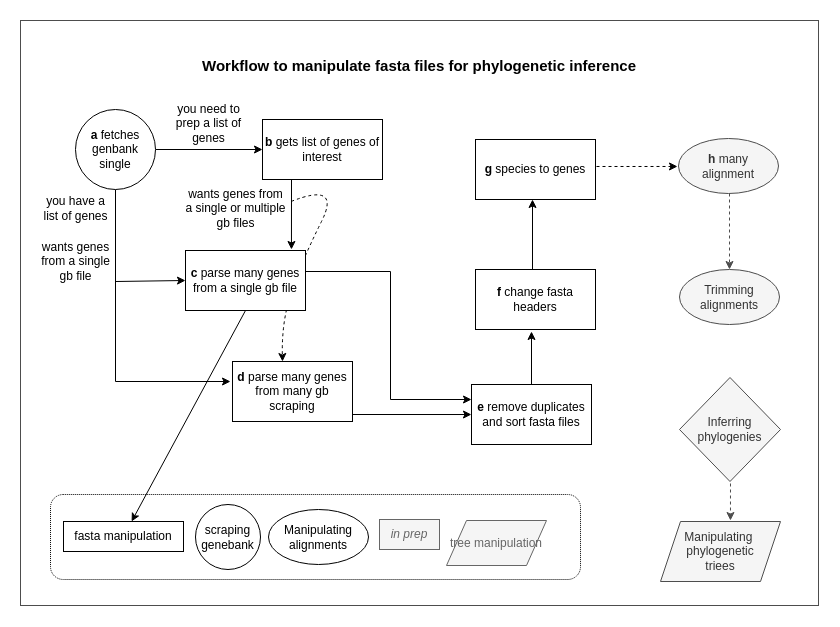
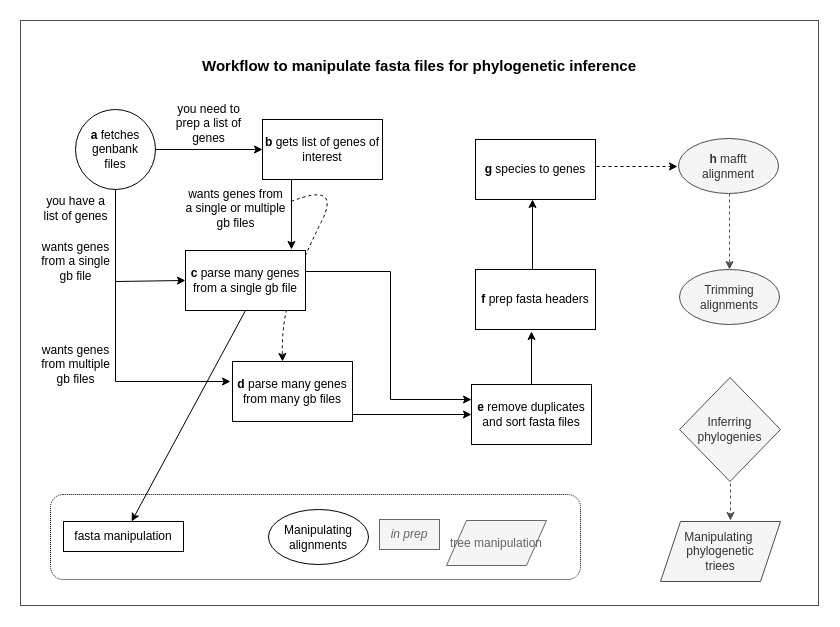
(116, 150) -> (116, 150)
(729, 167) -> (729, 167)
(536, 300) -> (536, 300)
none -> (76, 365)
(293, 392) -> (293, 392)
(228, 537) -> none
